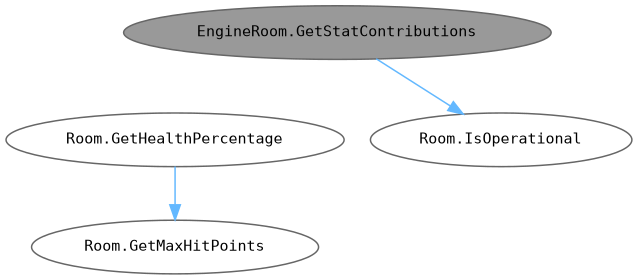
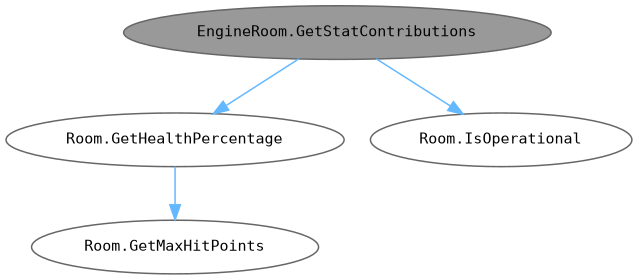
none -> (263, 82)
